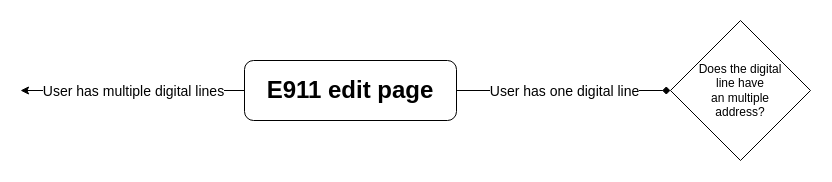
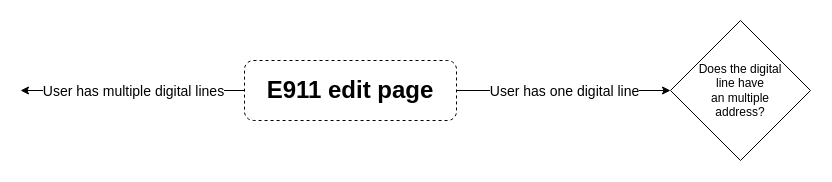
(351, 91) -> (351, 91)
(662, 91) -> (662, 91)
